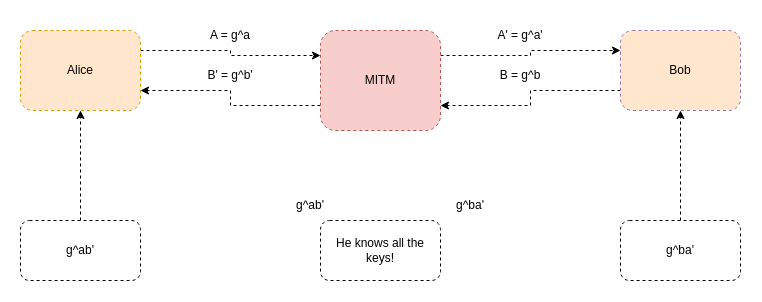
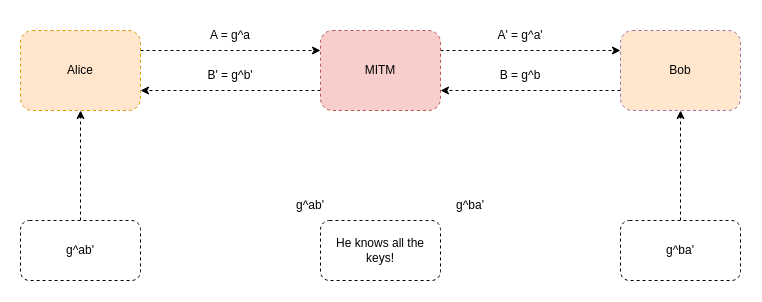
(381, 81) -> (381, 71)
